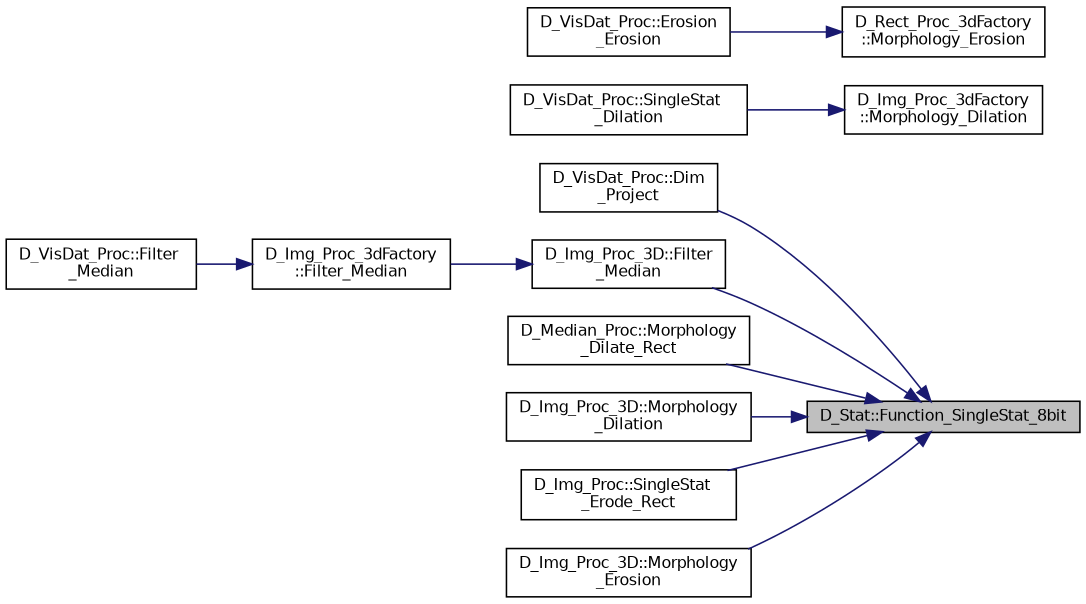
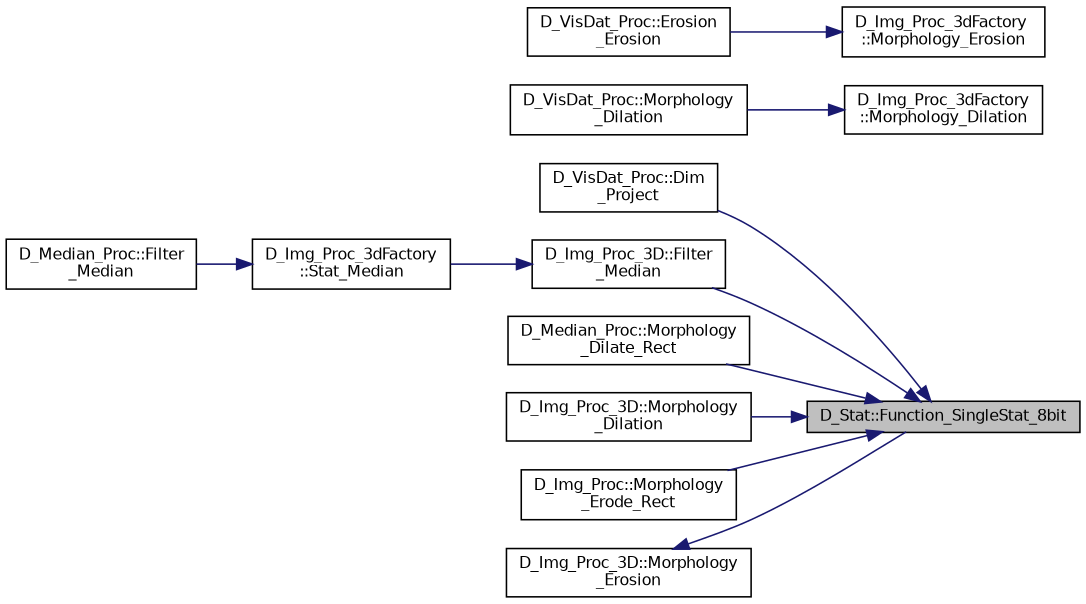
(944, 32) -> (944, 32)
(629, 110) -> (629, 110)
(101, 264) -> (101, 264)
(351, 264) -> (351, 264)
(629, 495) -> (629, 495)
(837, 501) -> (800, 495)
